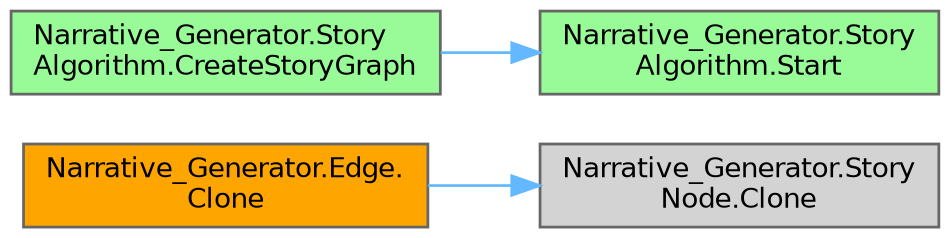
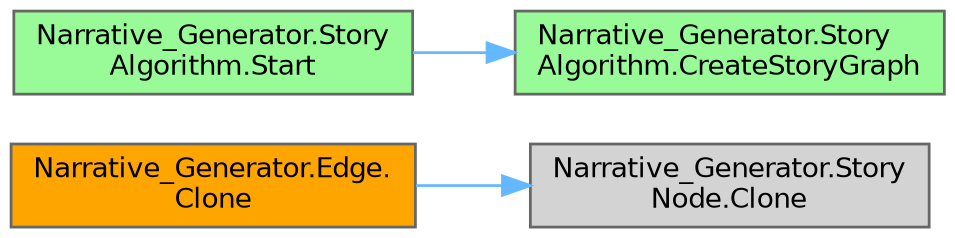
(476, 53) -> (450, 53)
